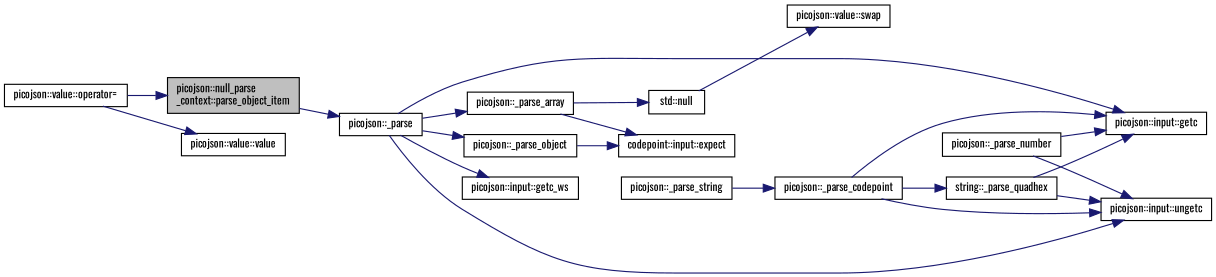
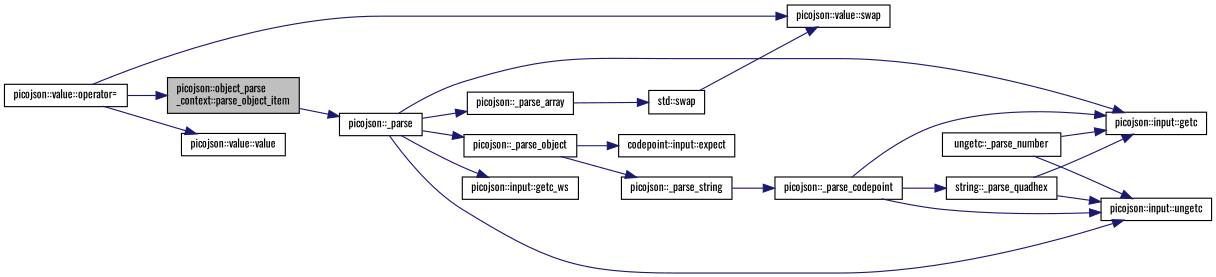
none -> (429, 16)
(233, 95) -> (233, 95)
(677, 102) -> (677, 102)
(593, 123) -> none
(1002, 145) -> (1002, 145)
none -> (593, 165)
